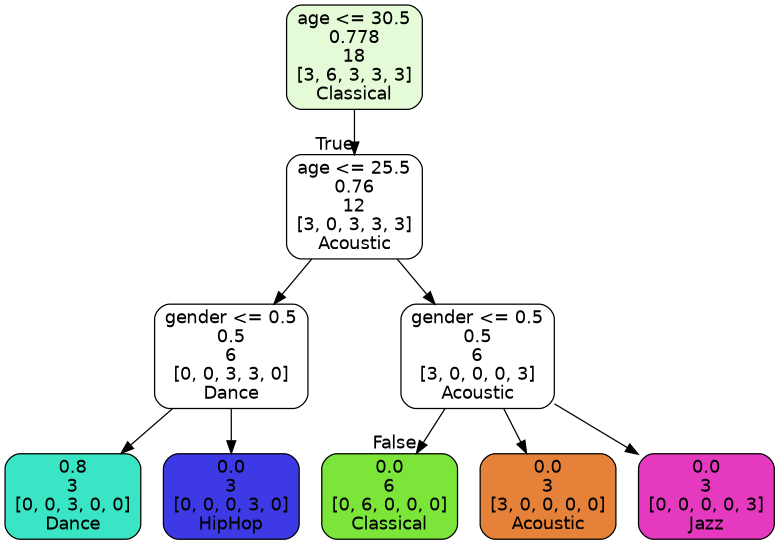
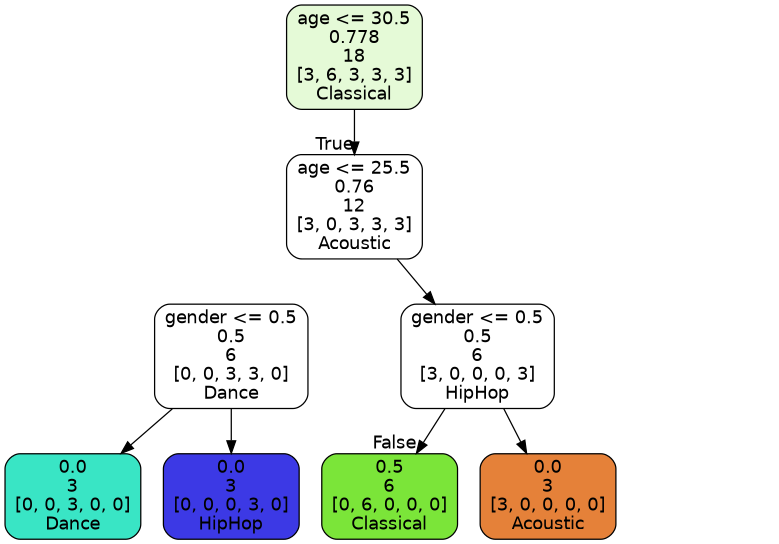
(297, 277) -> none
(478, 356) -> (478, 356)
(73, 496) -> (73, 496)
(390, 496) -> (390, 496)
(706, 496) -> none
